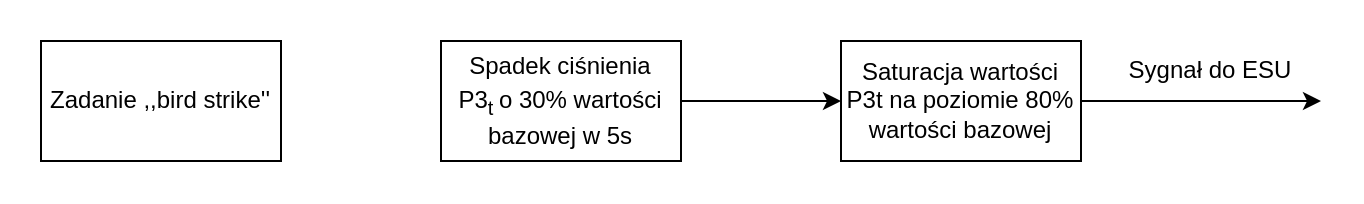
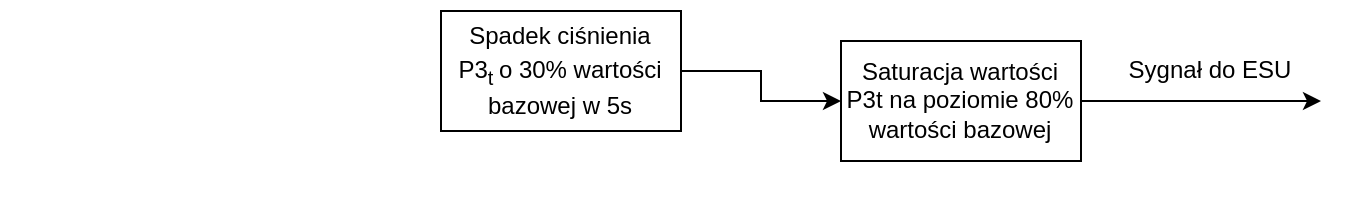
(161, 101) -> none
(561, 101) -> (561, 71)
